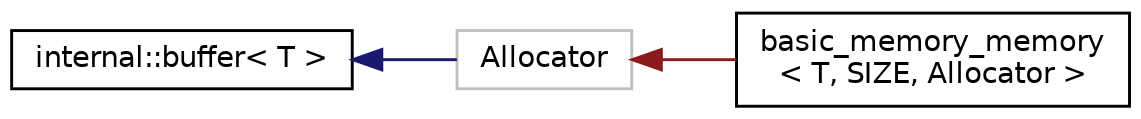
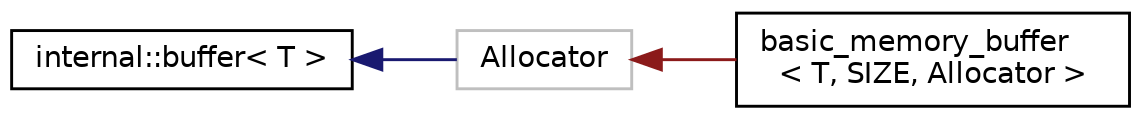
(933, 60) -> (933, 60)
